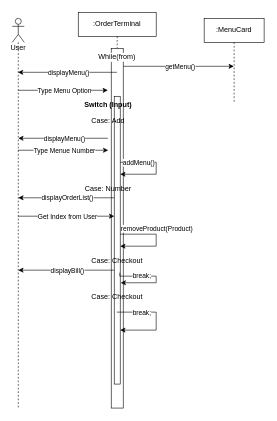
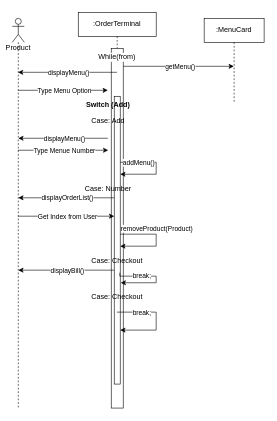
(18, 53) -> (18, 57)
(108, 104) -> (108, 104)
